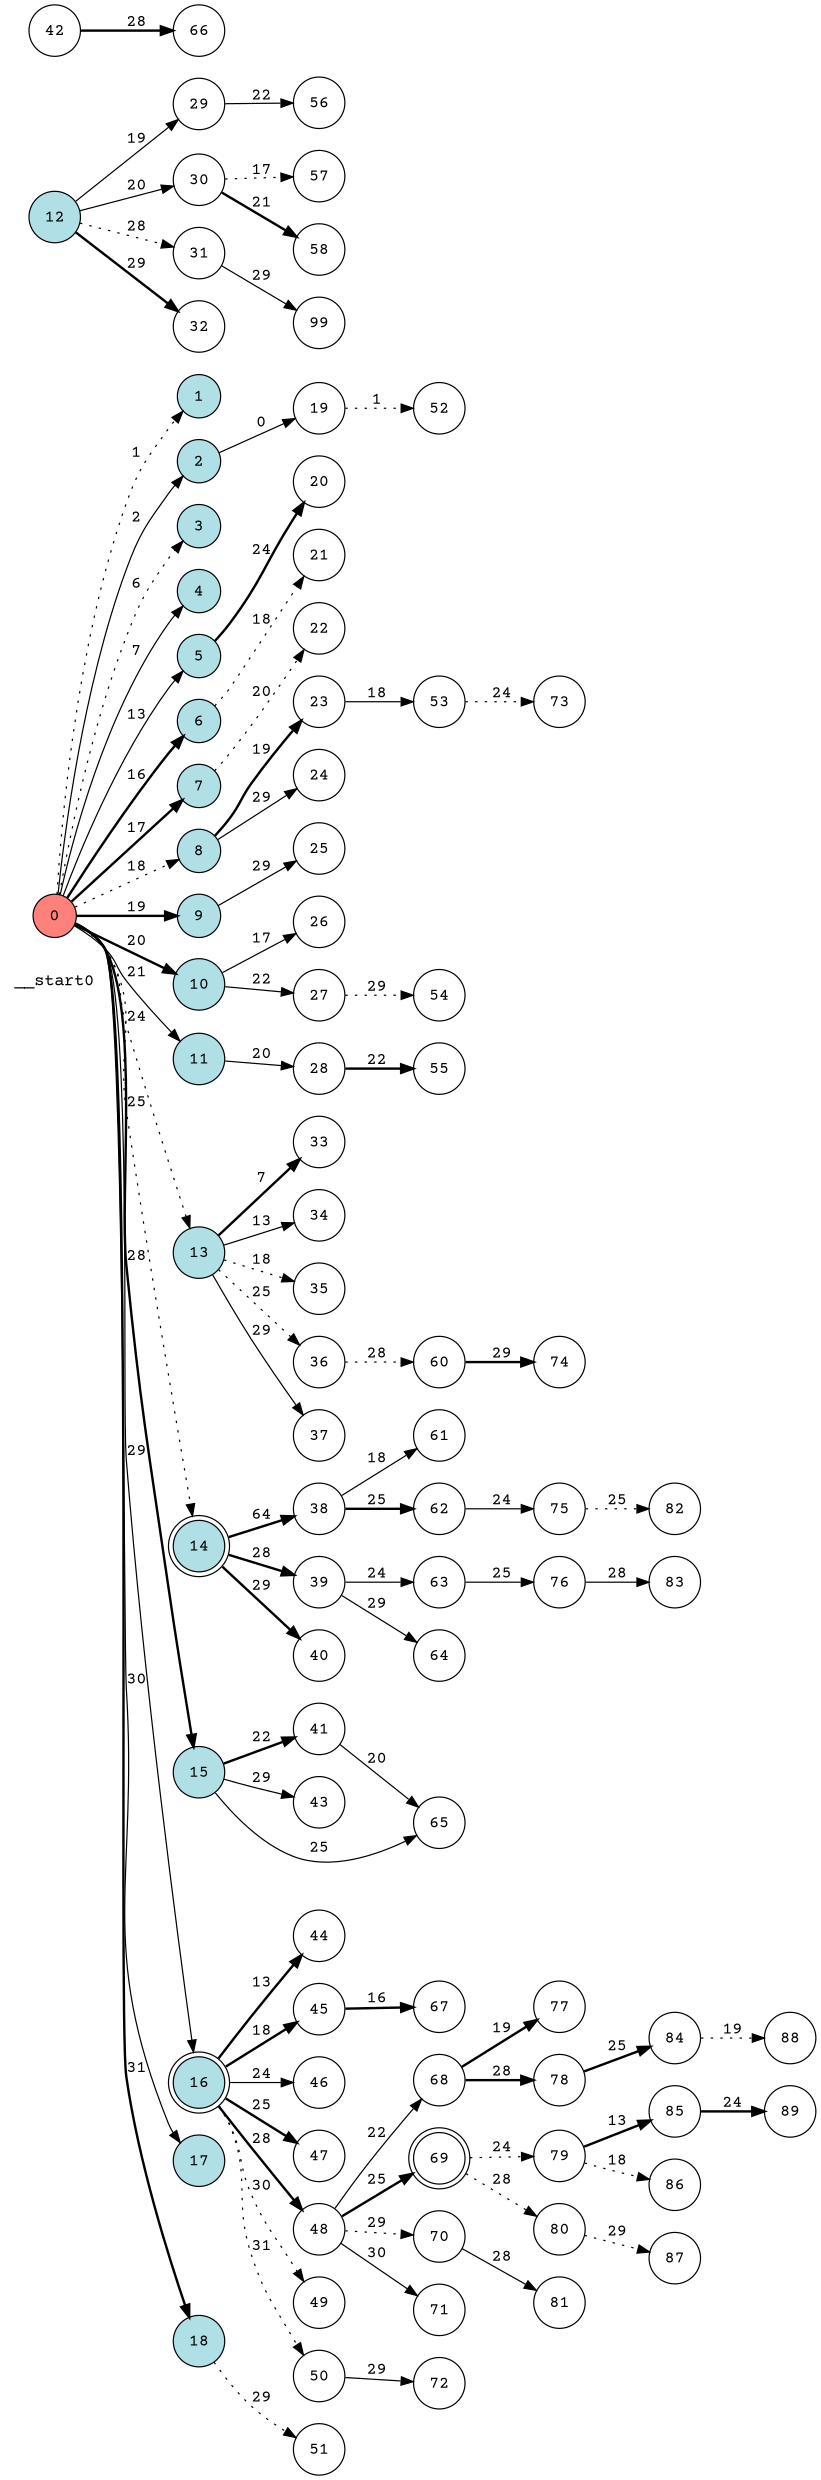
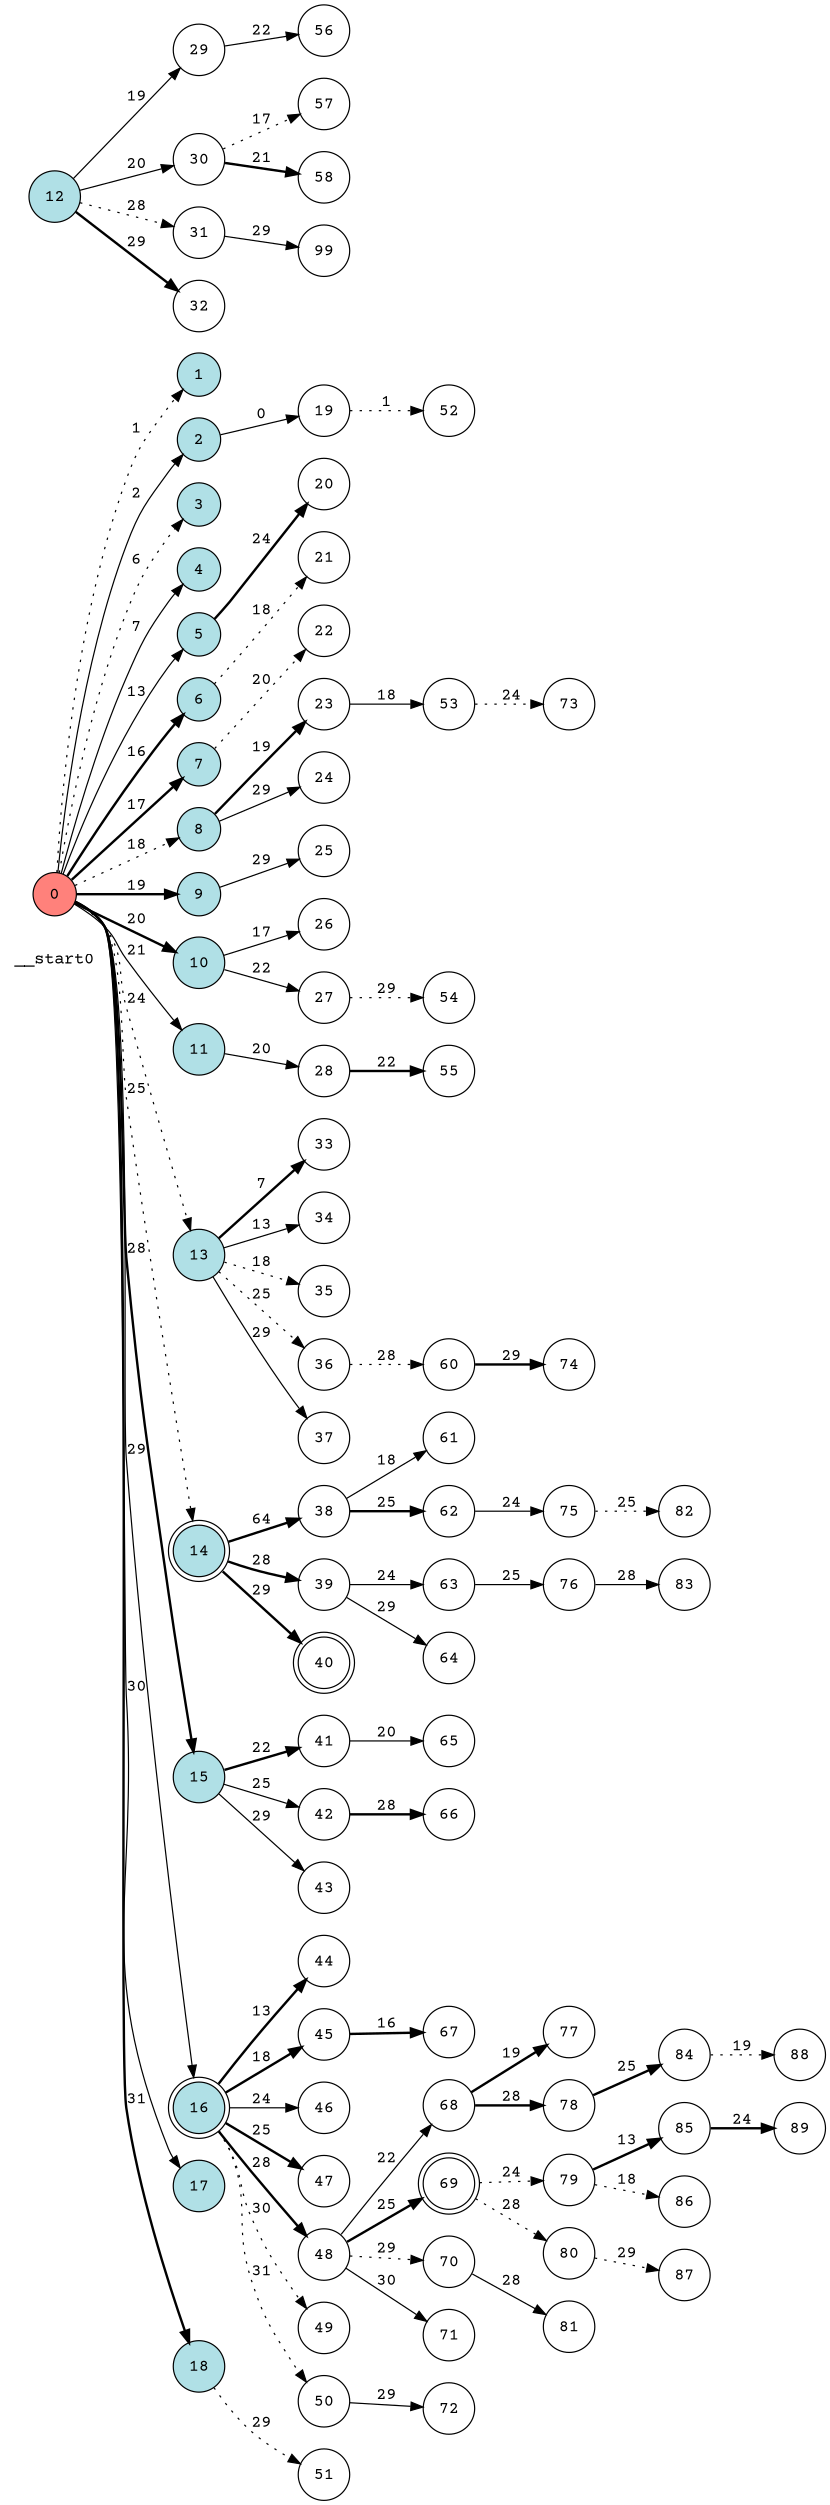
(319, 1656) -> (324, 1663)
(300, 1858) -> (255, 1794)
